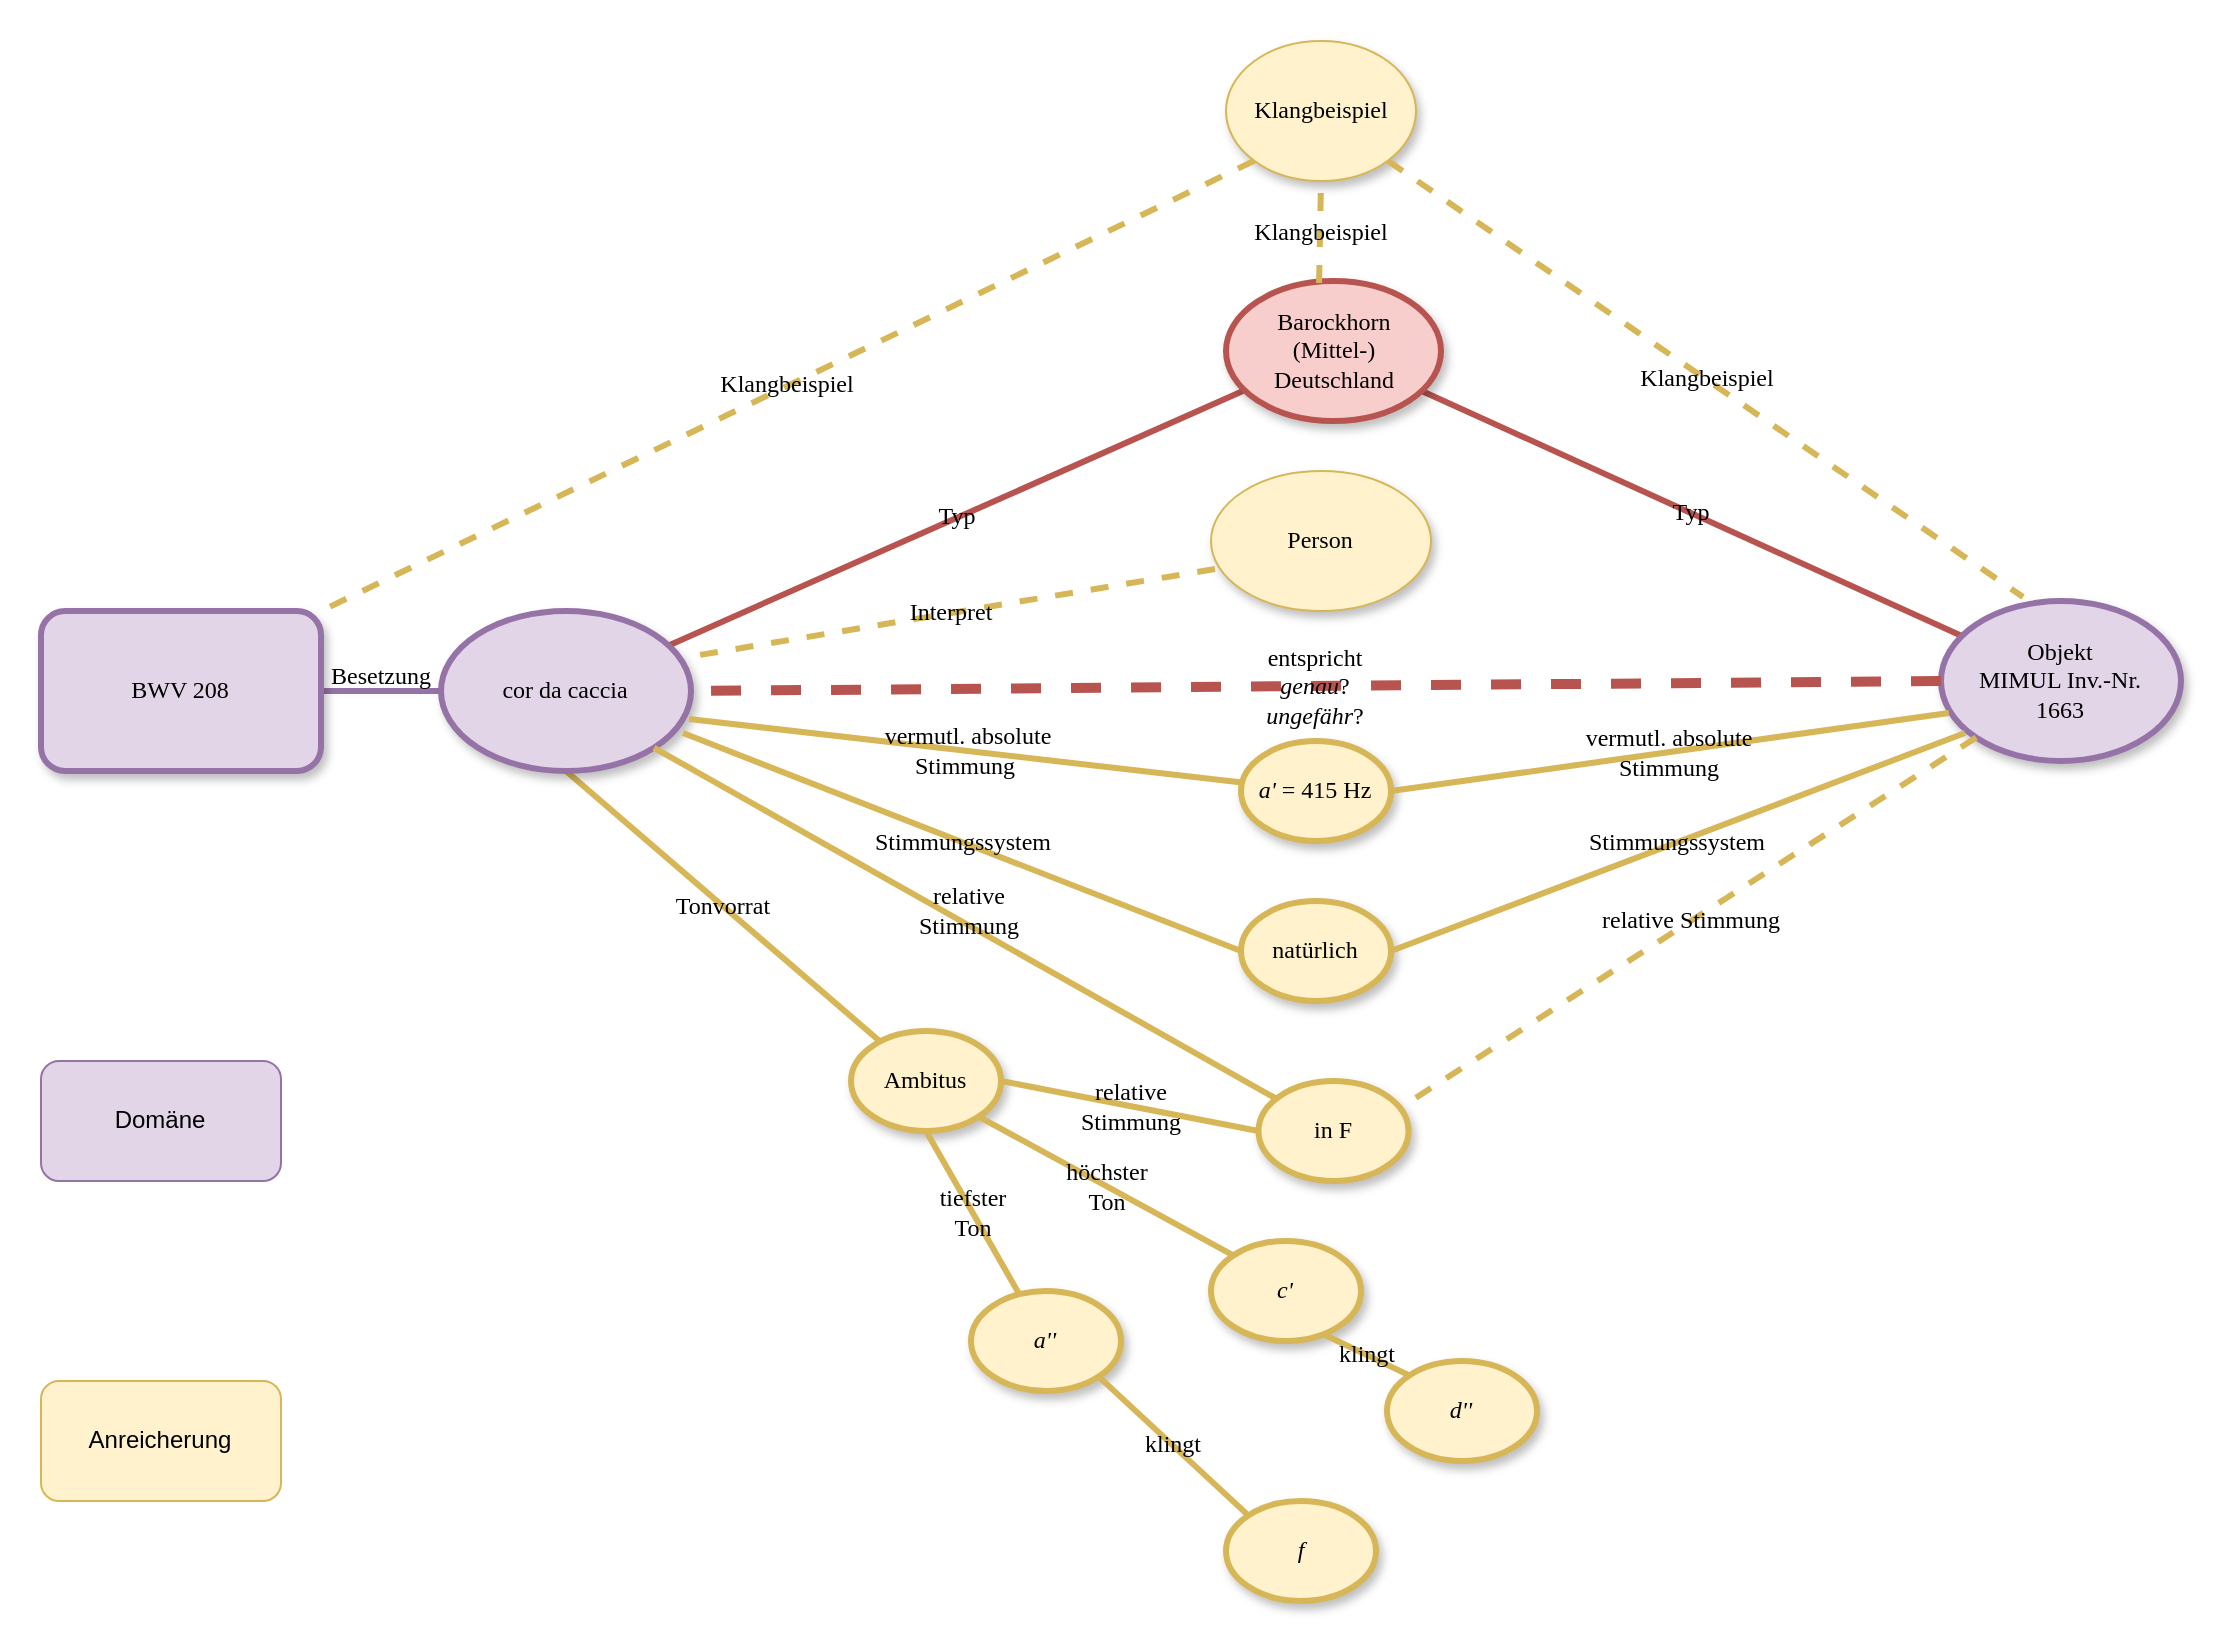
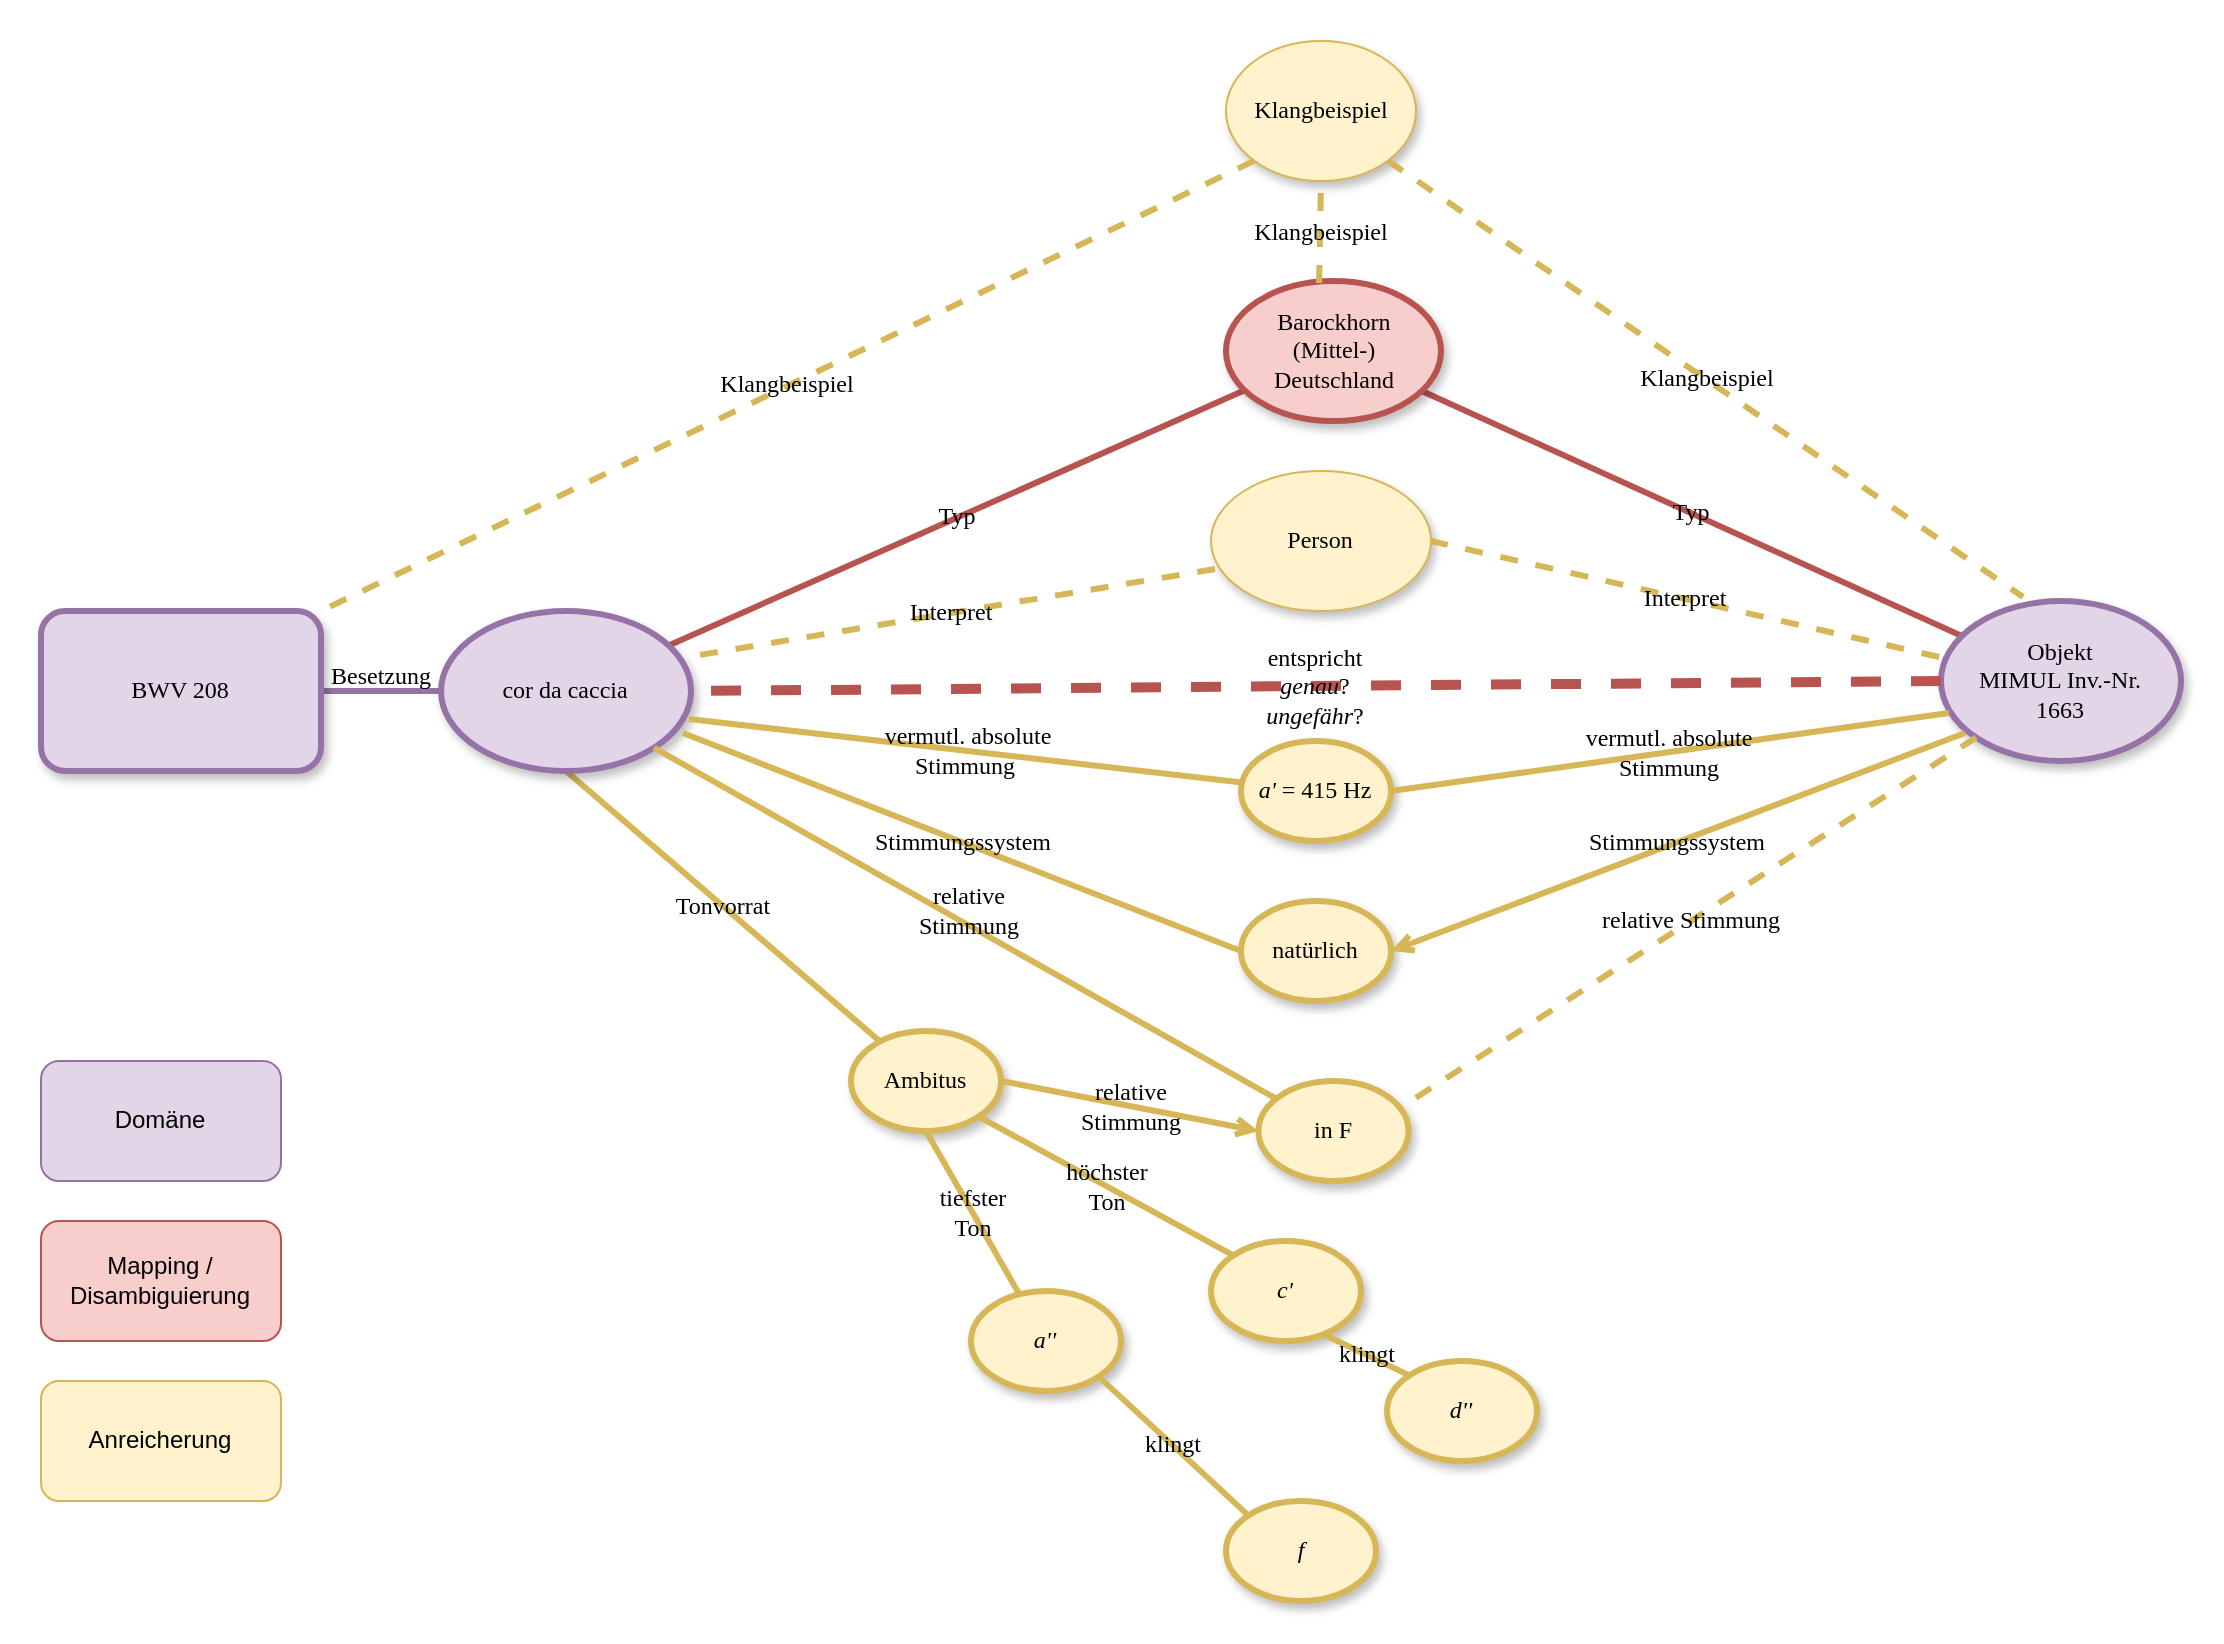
none -> (1685, 599)
(1401, 947) -> (1405, 946)
(1246, 1129) -> (1241, 1128)
none -> (161, 1281)
